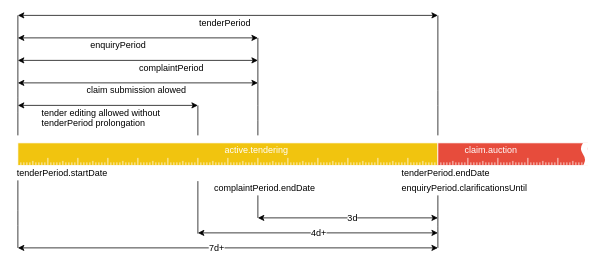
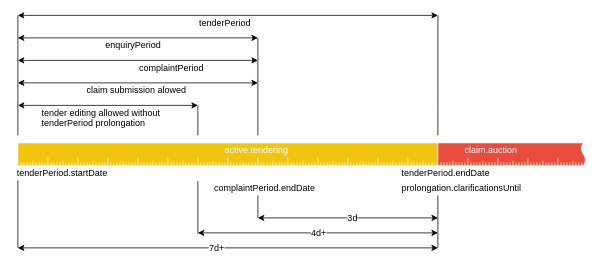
(123, 45) -> (138, 45)
(474, 188) -> (472, 188)
